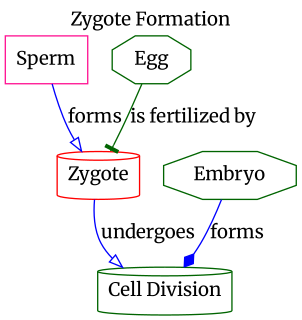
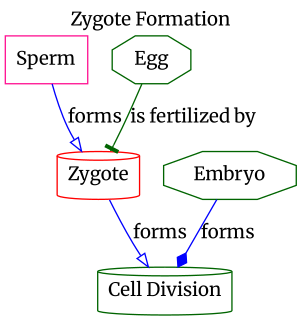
(148, 233) -> (160, 233)
